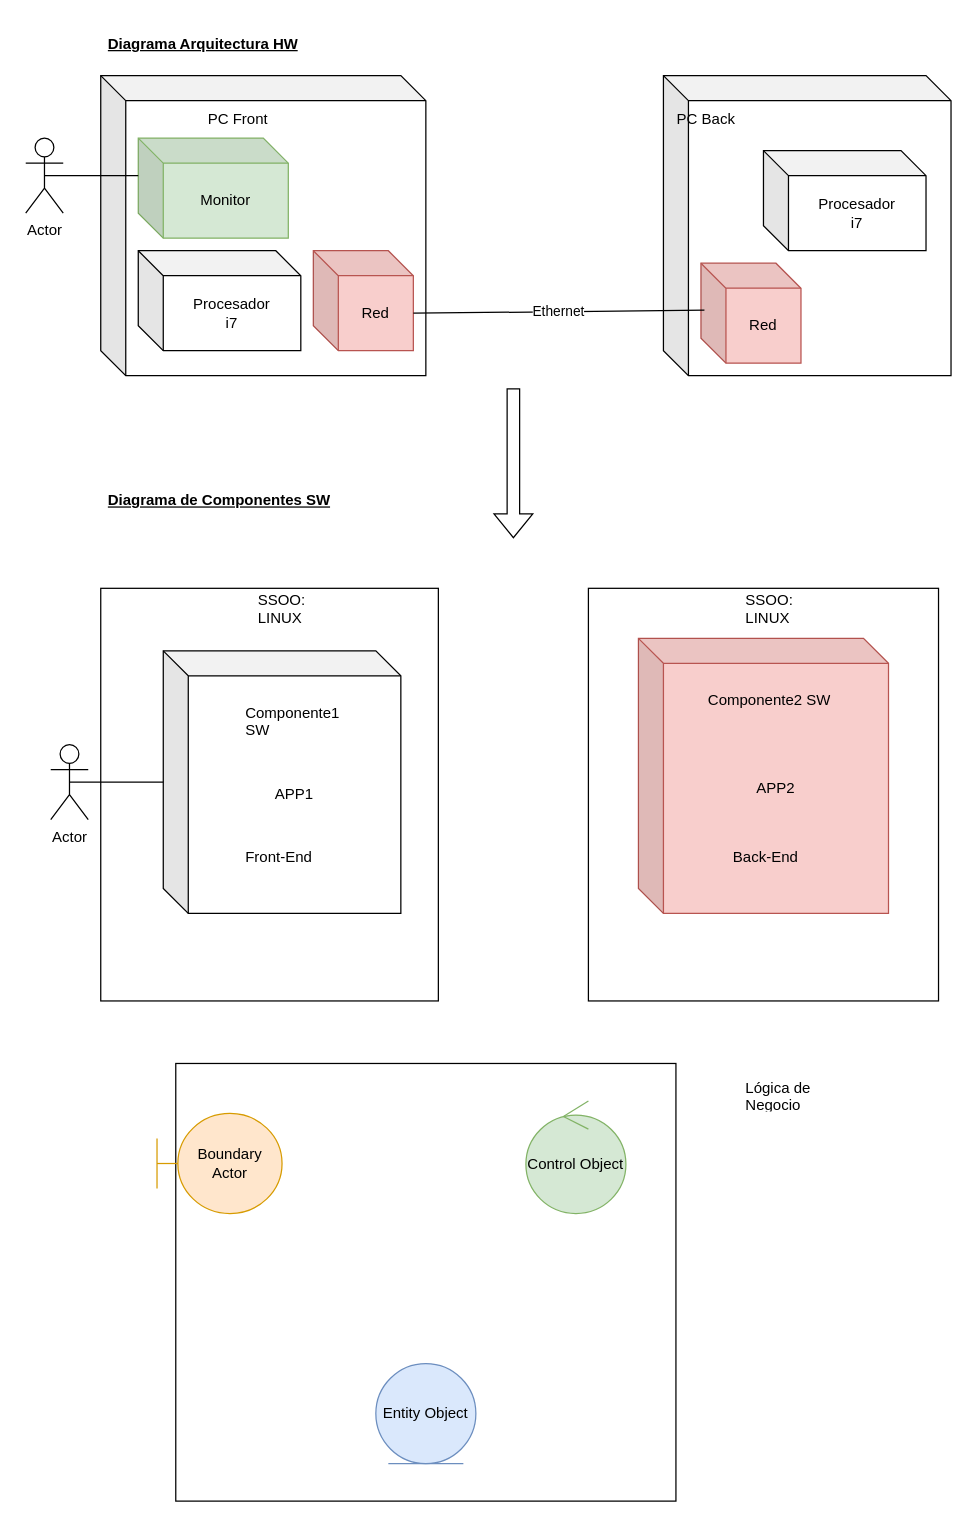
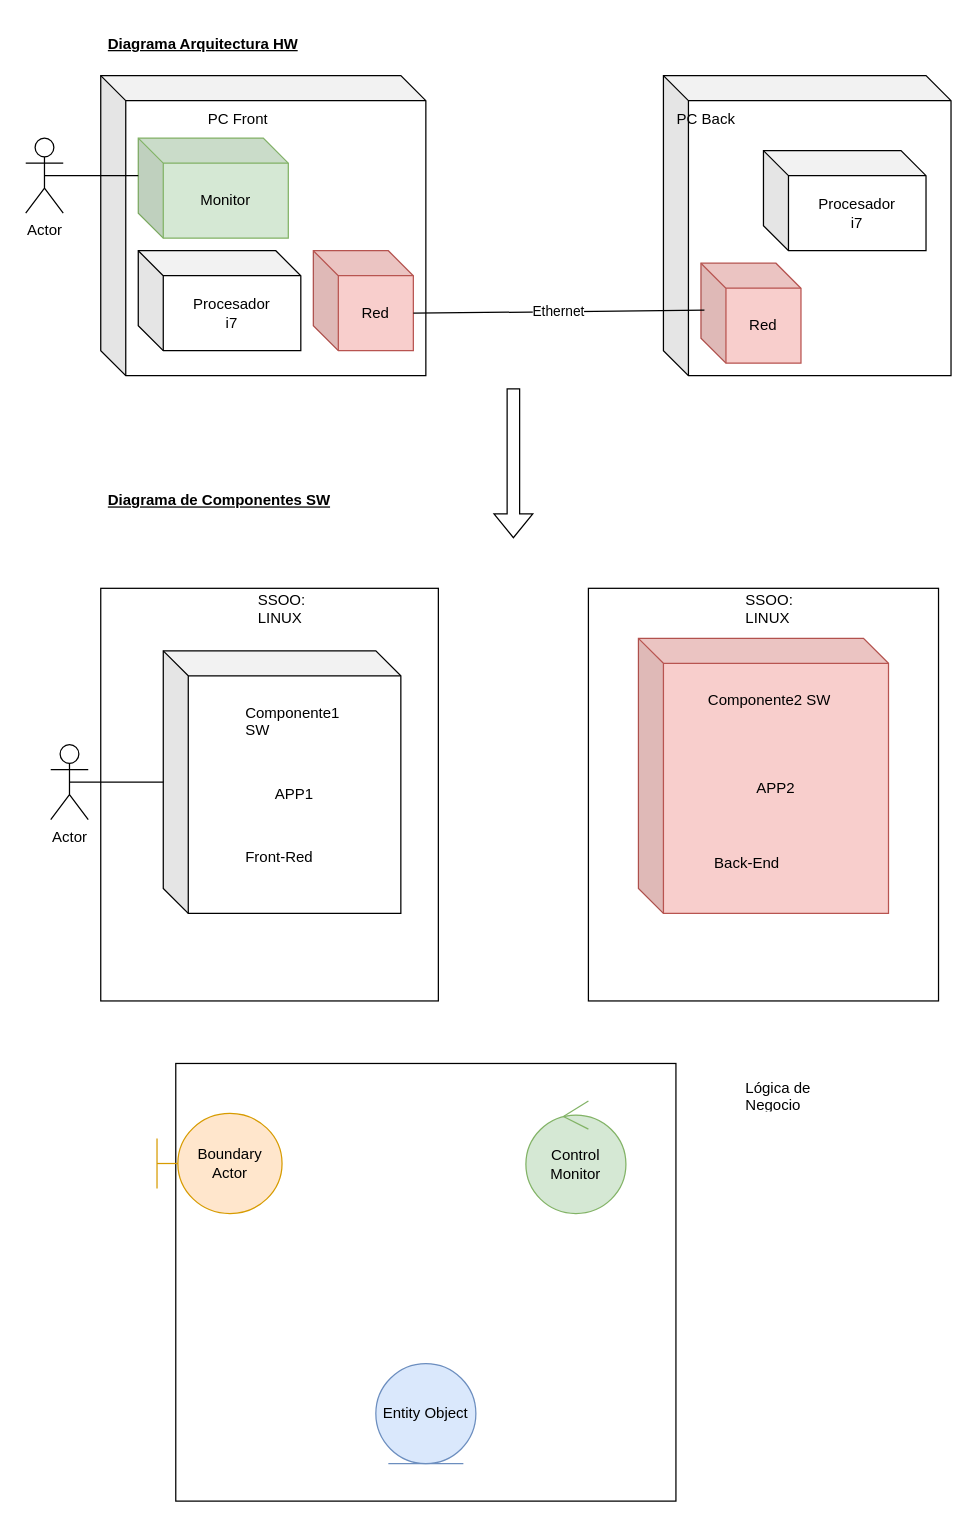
(283, 857) -> (283, 857)
(776, 857) -> (757, 863)
(576, 1164) -> (576, 1164)
